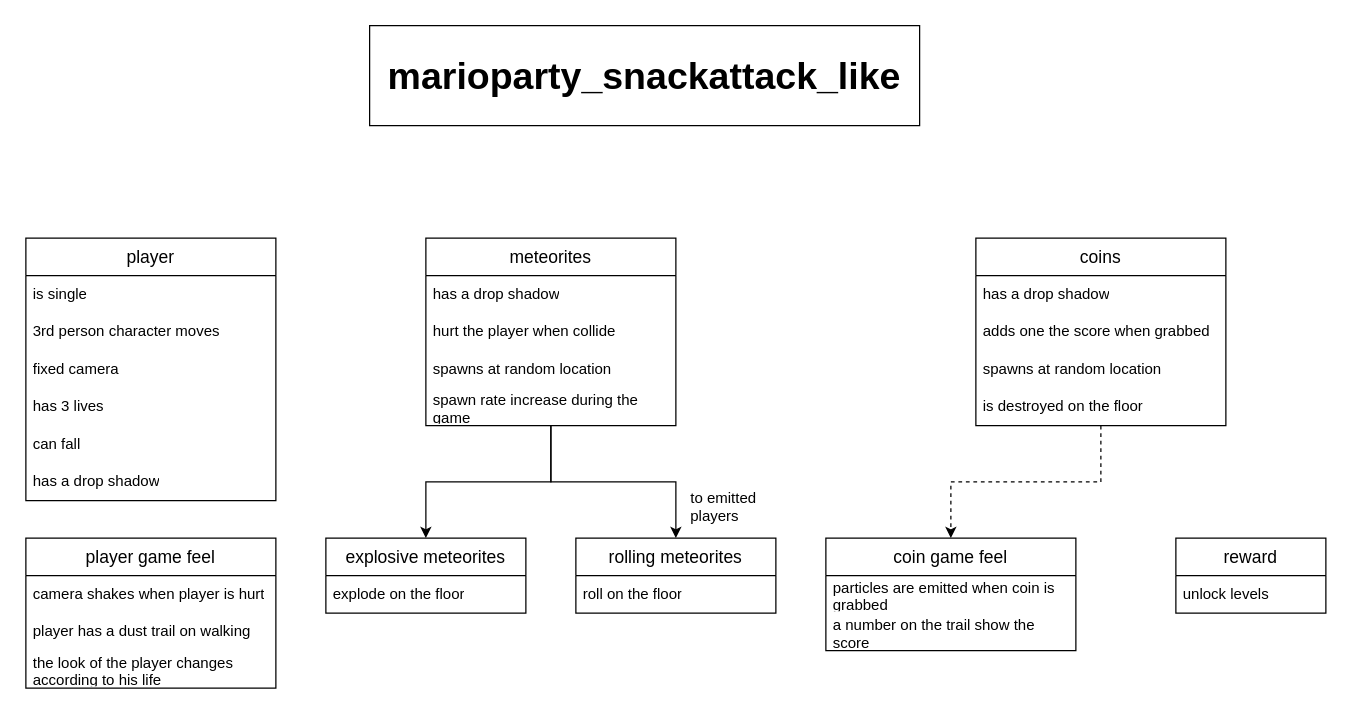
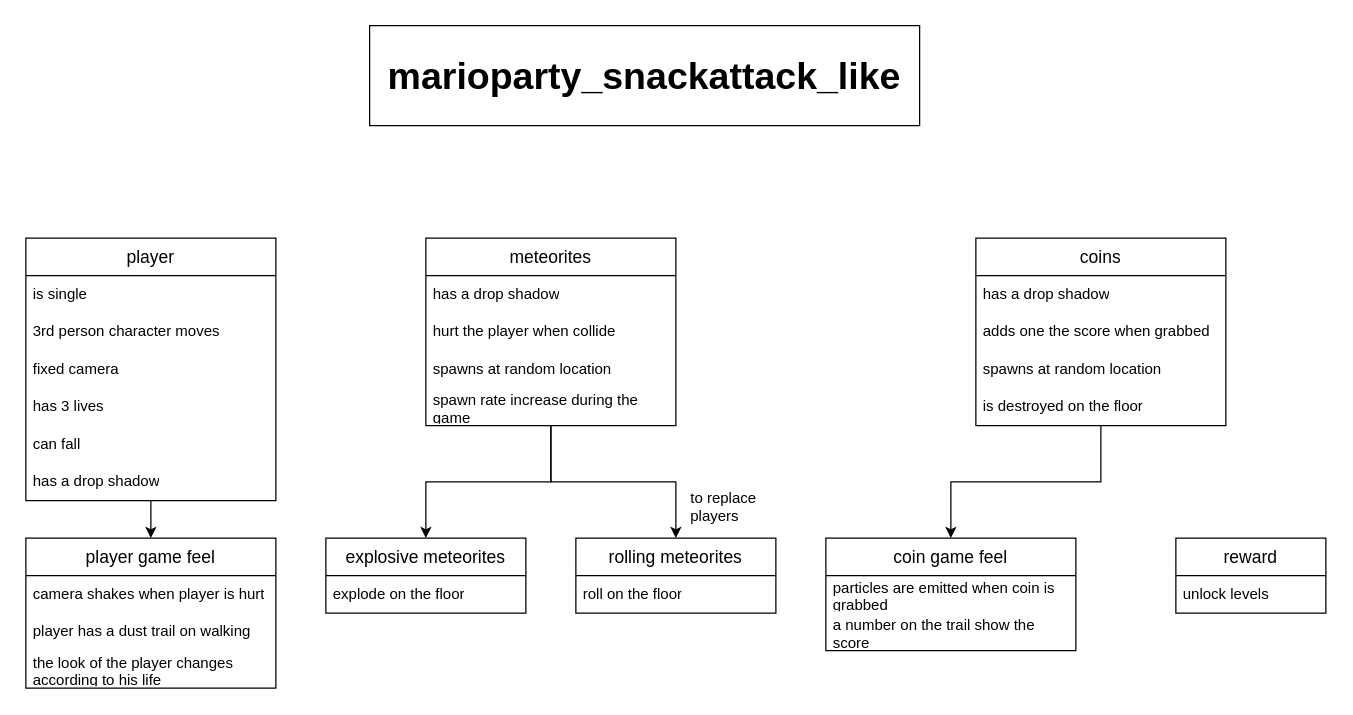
(1029, 482) -> (1029, 482)
(727, 507) -> (727, 507)
none -> (151, 523)
